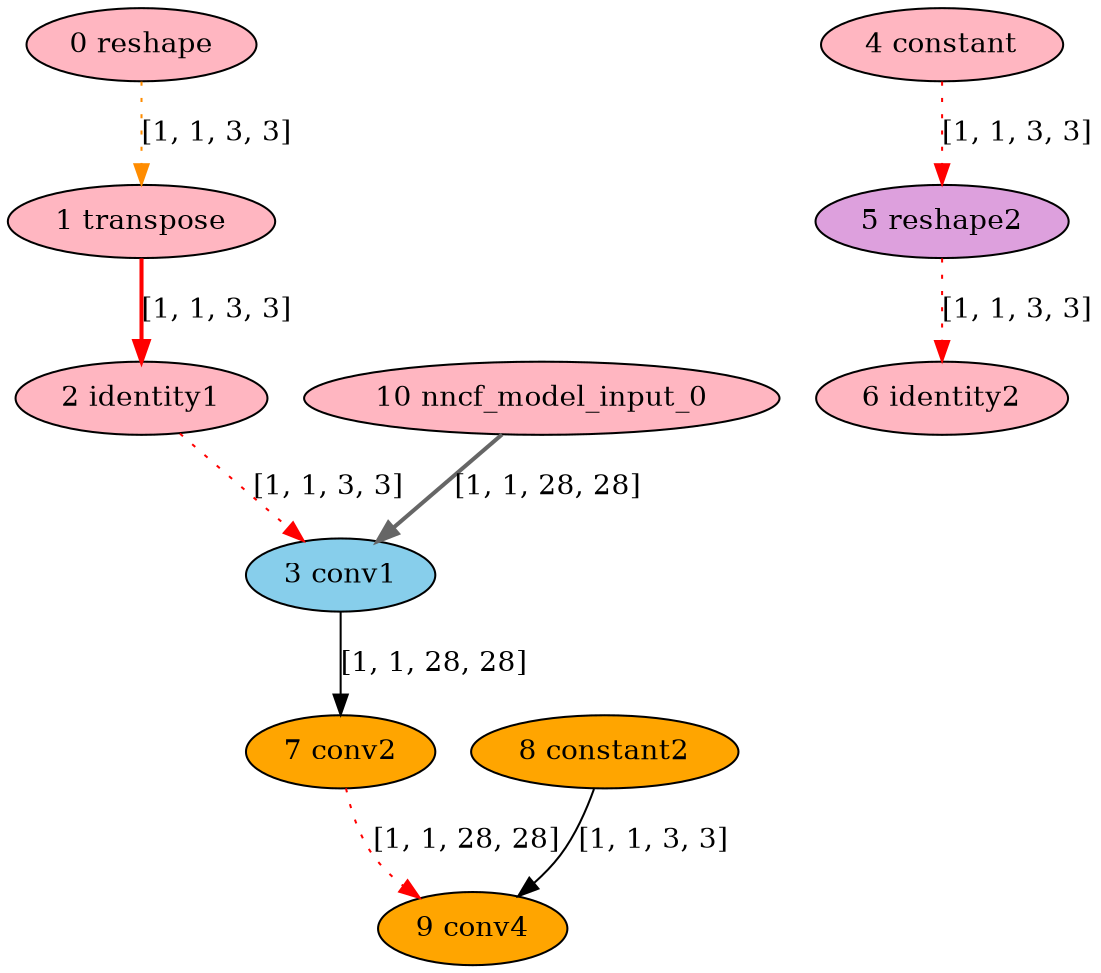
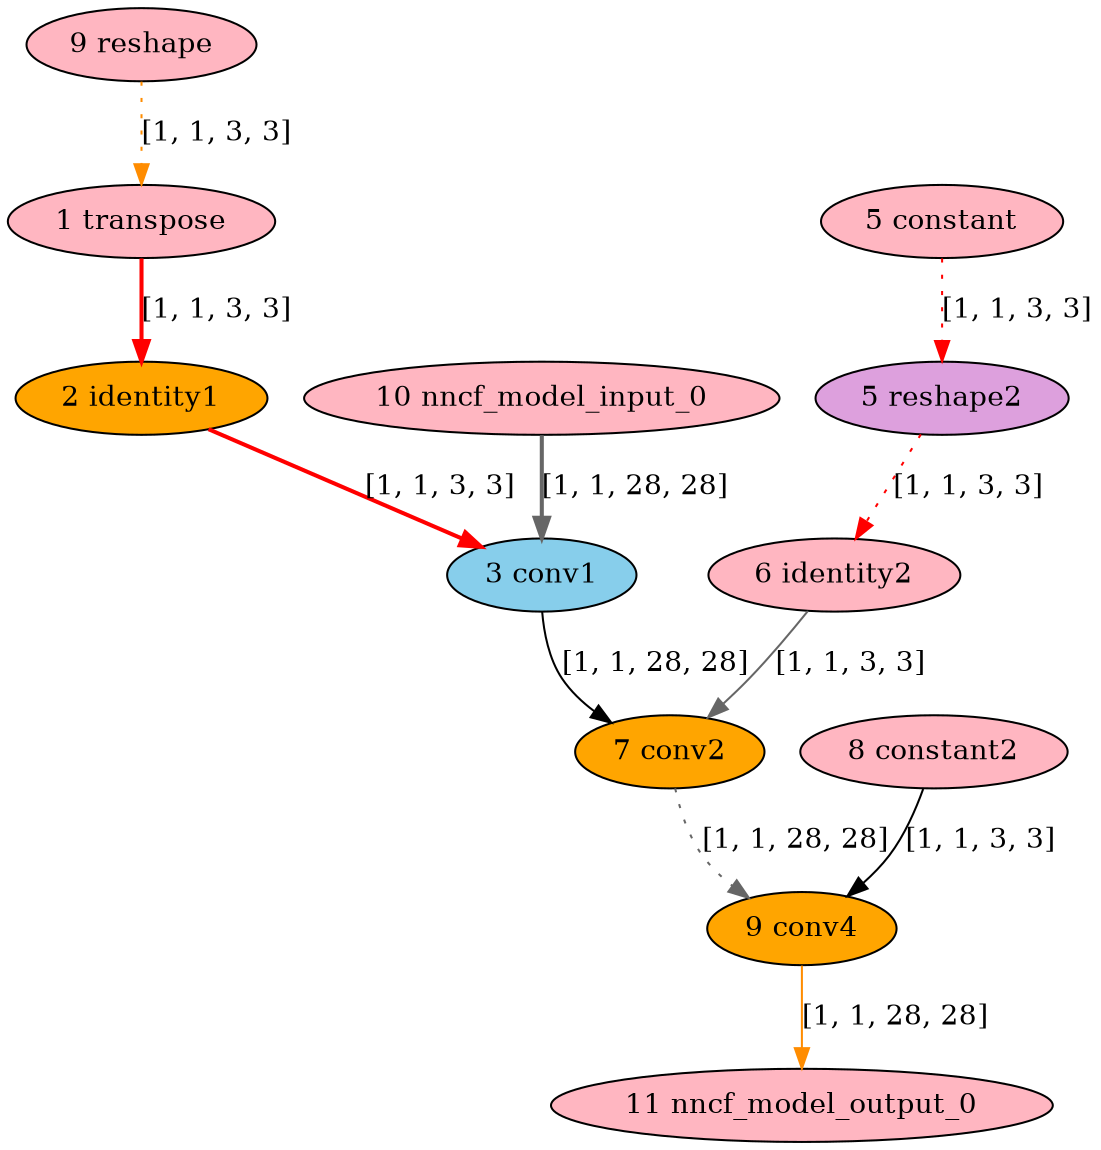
(142, 45) -> (142, 45)
(942, 45) -> (942, 221)
(142, 398) -> (142, 398)
(234, 480) -> (335, 484)
none -> (767, 659)
(605, 752) -> (934, 752)
(365, 843) -> (694, 843)
none -> (802, 1105)
